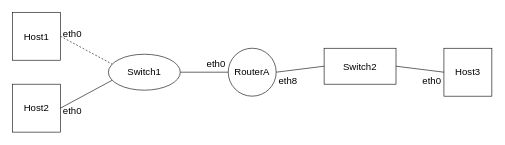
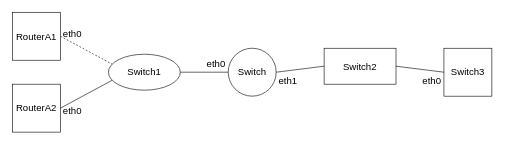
(36, 36) -> (36, 36)
(252, 72) -> (252, 72)
(468, 72) -> (468, 72)
(288, 81) -> (288, 81)
(36, 108) -> (36, 108)
